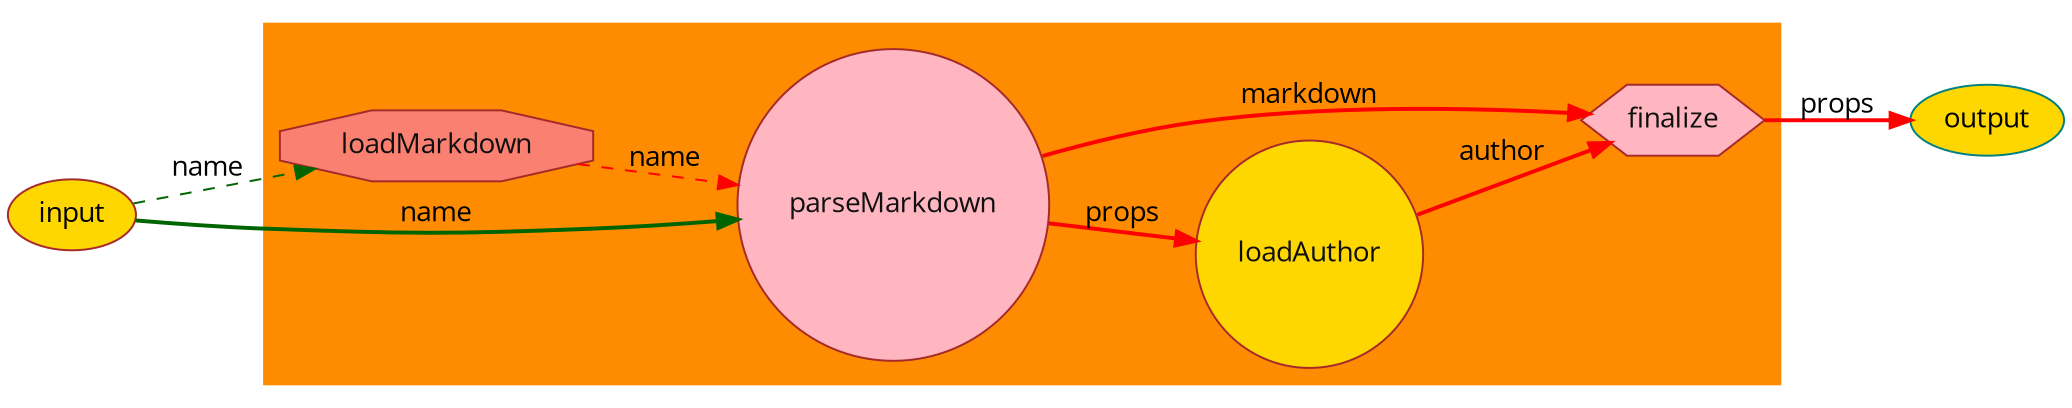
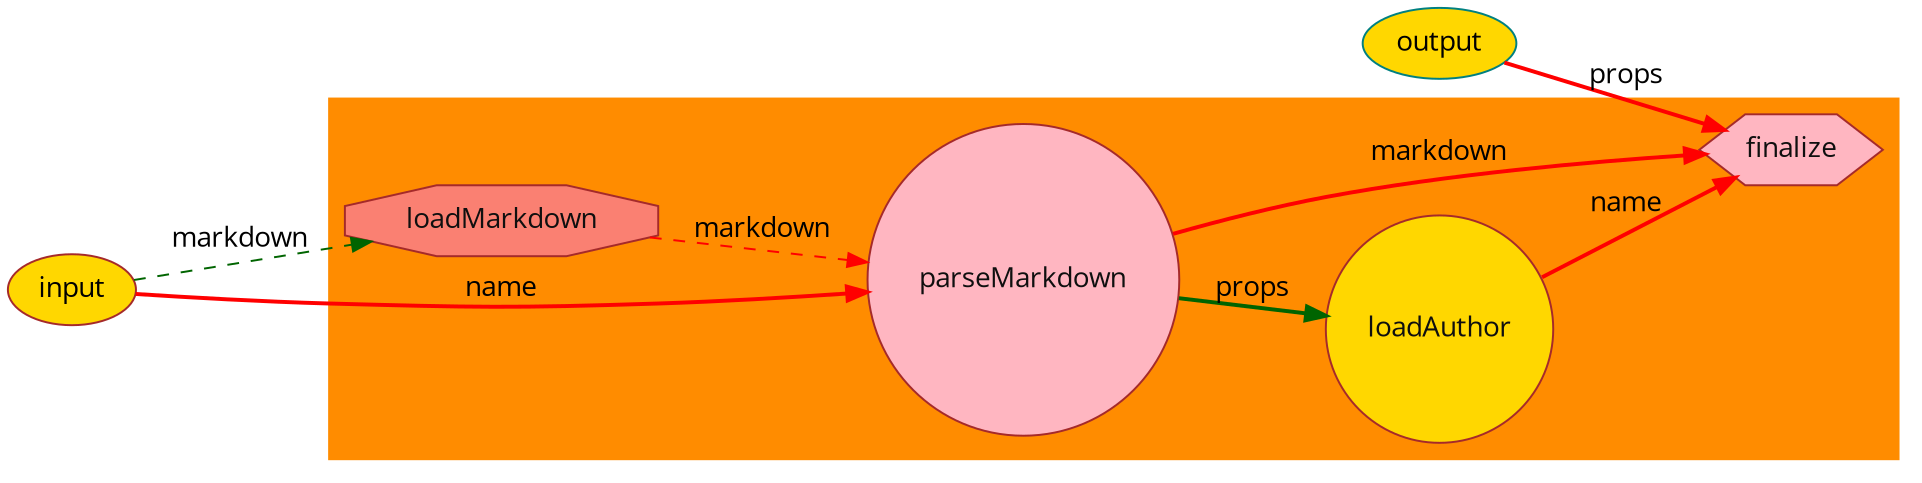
(1827, 120) -> (1580, 86)
(1502, 153) -> (1626, 204)
(665, 159) -> (763, 230)
(208, 169) -> (240, 239)
(1112, 231) -> (1242, 306)
(427, 233) -> (491, 307)
